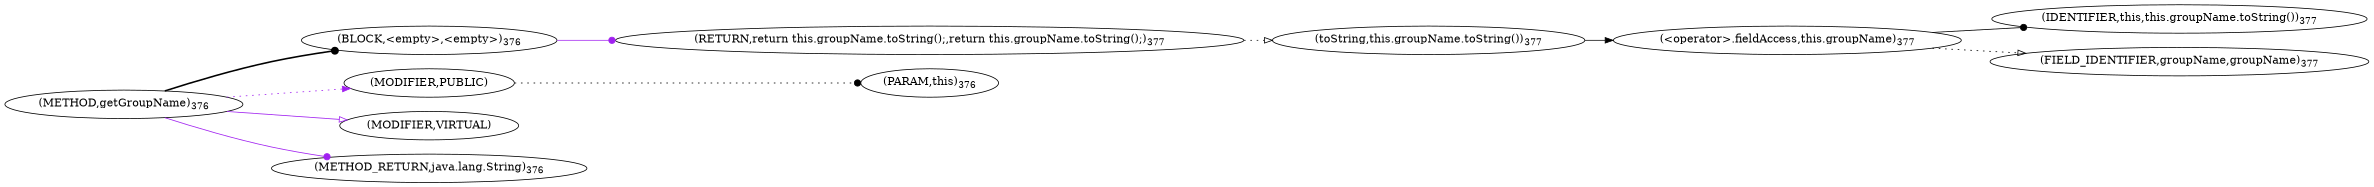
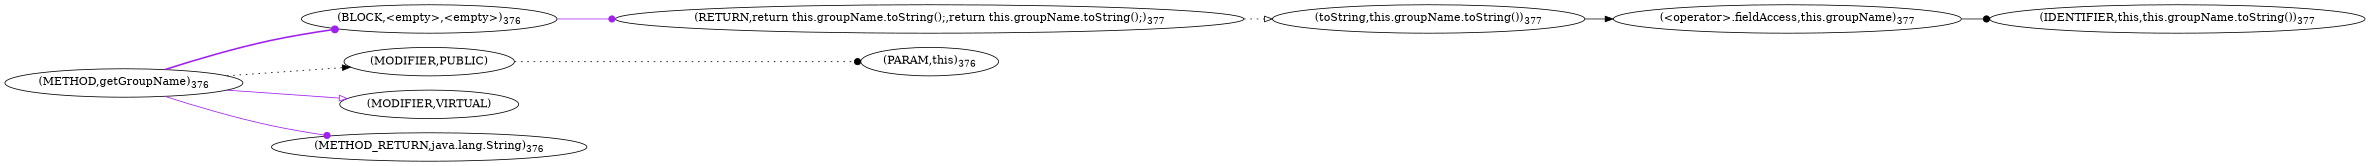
(2179, 62) -> none
(247, 67) -> (247, 46)
(285, 93) -> (285, 72)
